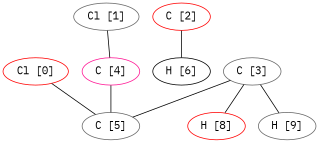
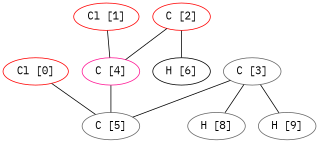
(106, 17) -> (106, 17)
none -> (146, 44)
(217, 126) -> (217, 126)
